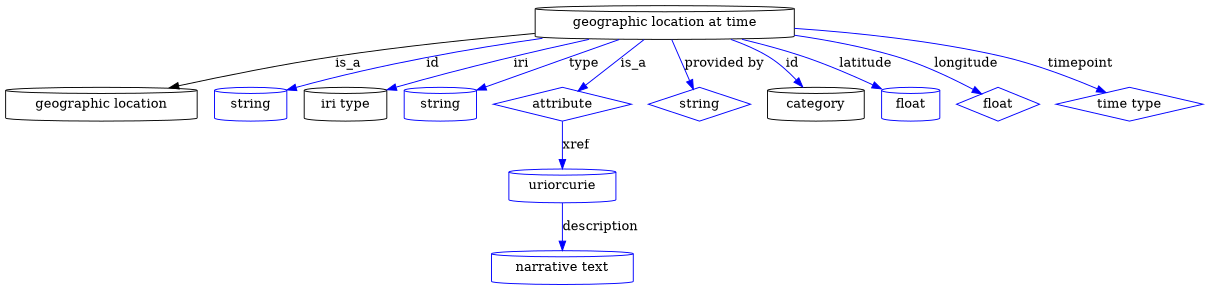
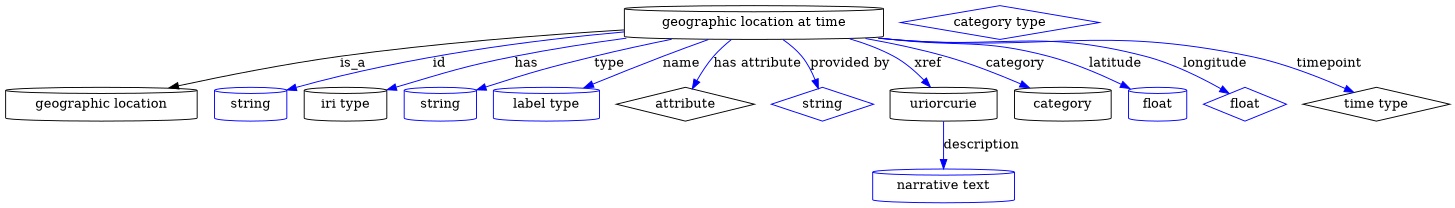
none -> (1000, 23)
(521, 63) -> (526, 63)
(634, 63) -> (758, 63)
(792, 63) -> (1015, 63)
none -> (546, 104)
(562, 104) -> (685, 104)
(1129, 104) -> (1376, 104)
(562, 140) -> (890, 54)
(562, 186) -> (944, 104)
